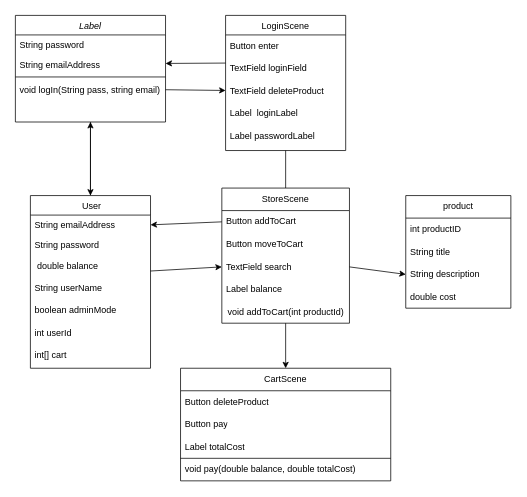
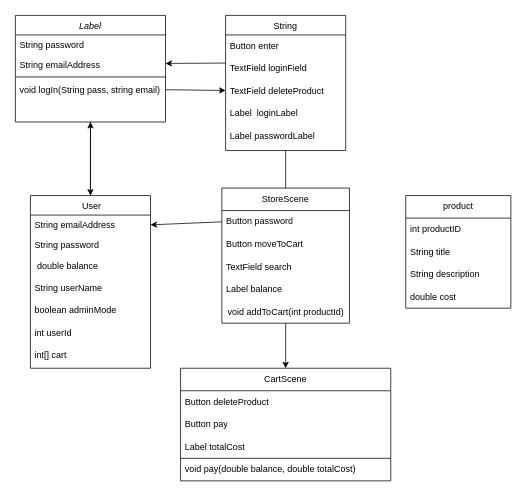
(285, 26) -> (285, 26)
(265, 222) -> (263, 222)
(186, 269) -> none
(375, 270) -> none
